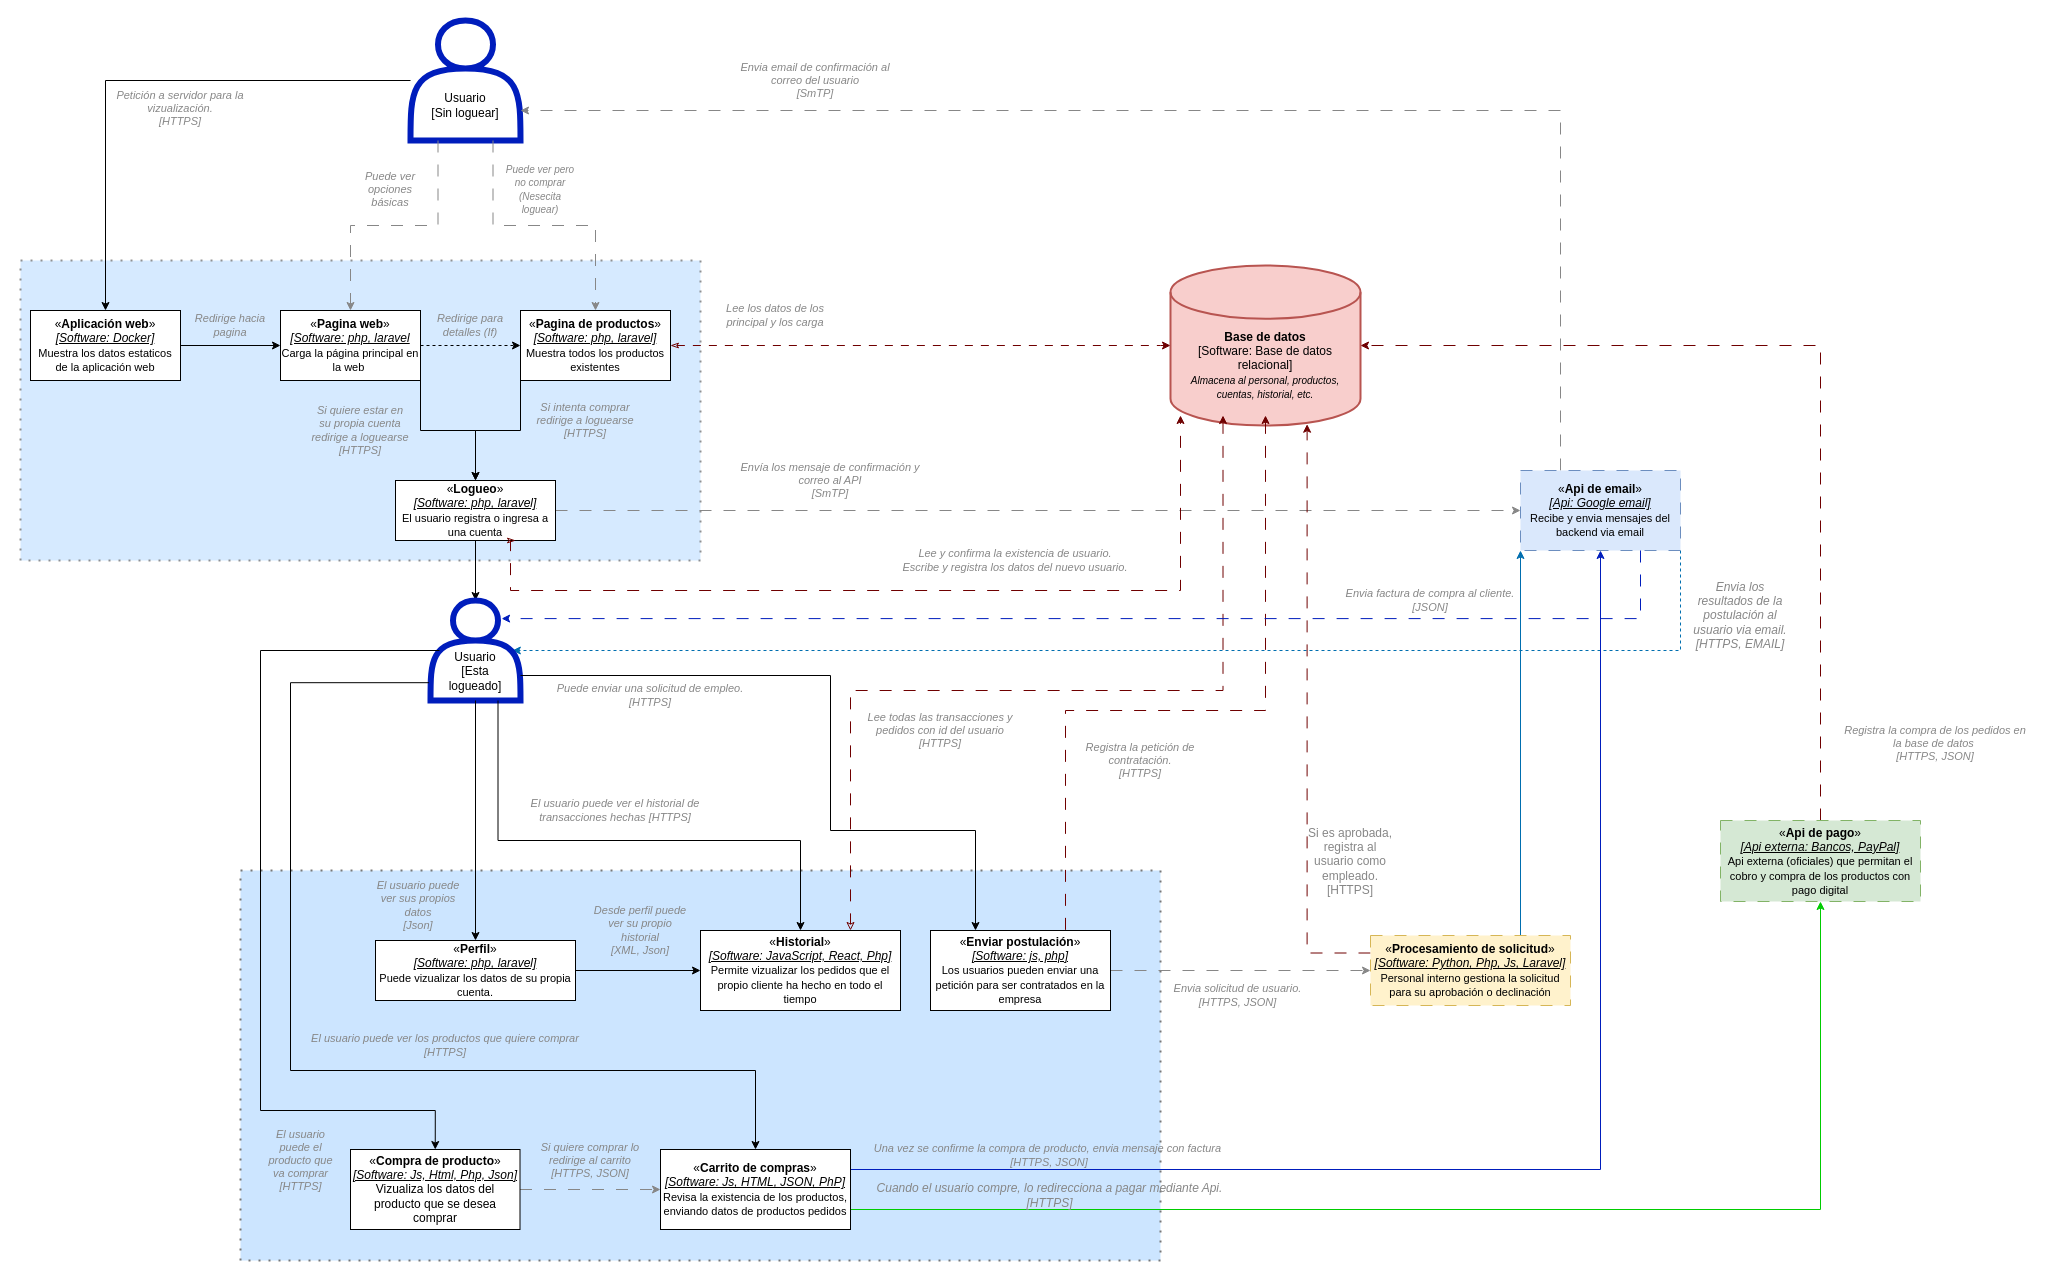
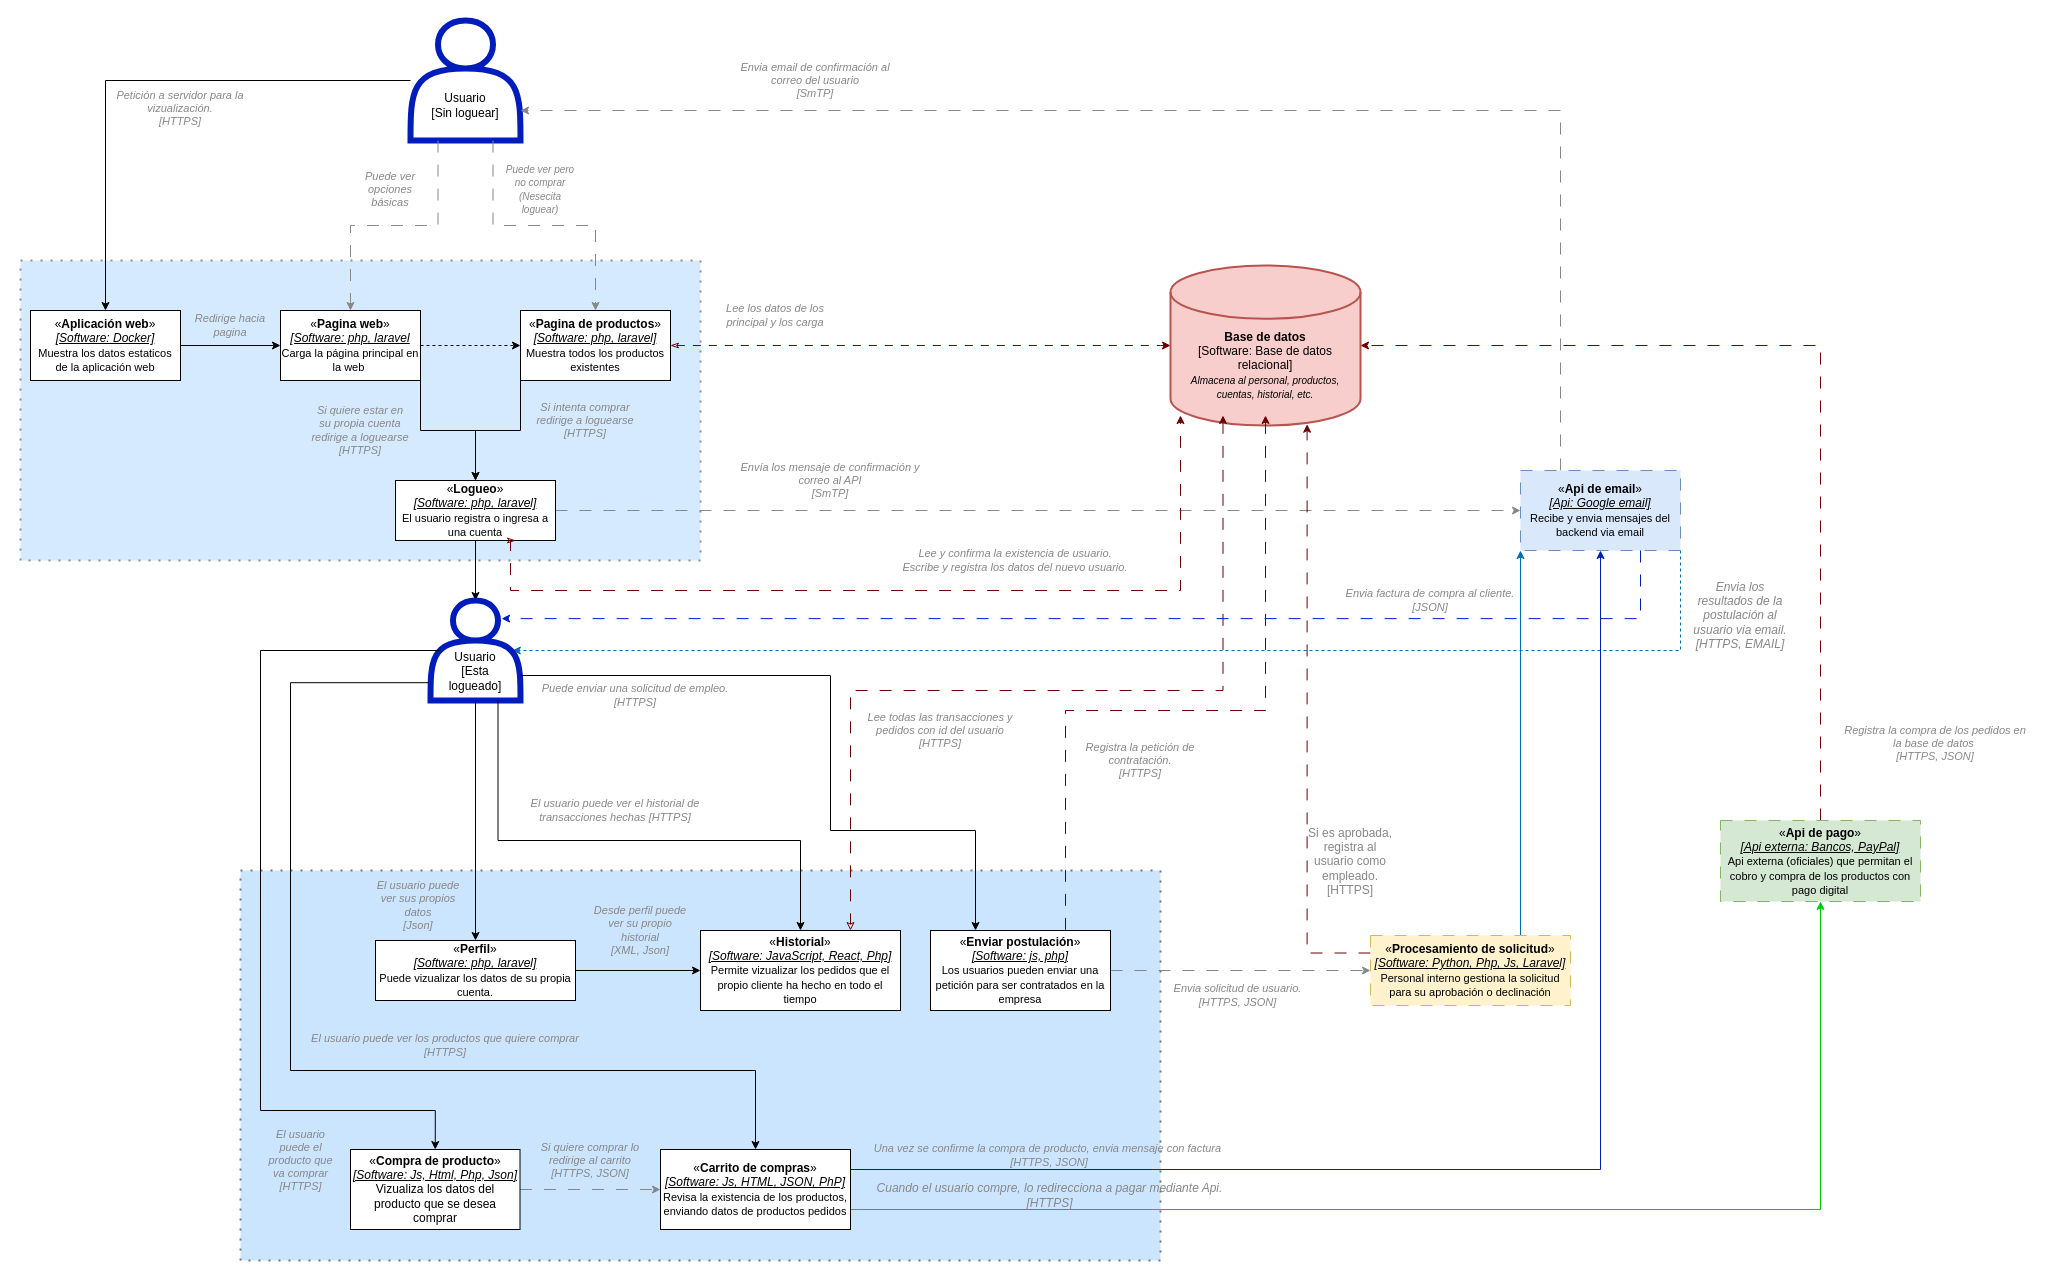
(471, 326) -> none
(651, 696) -> (636, 696)
